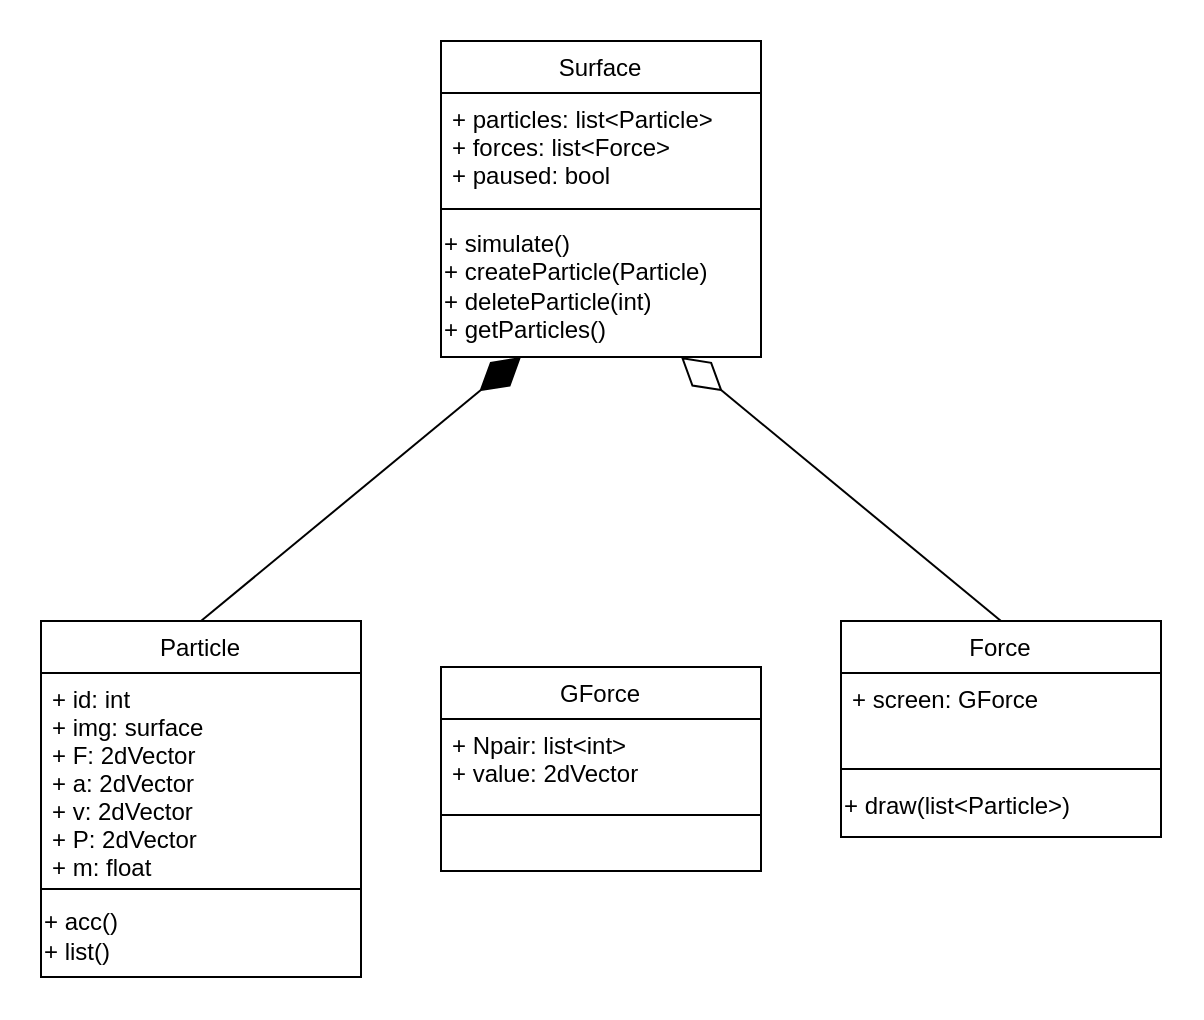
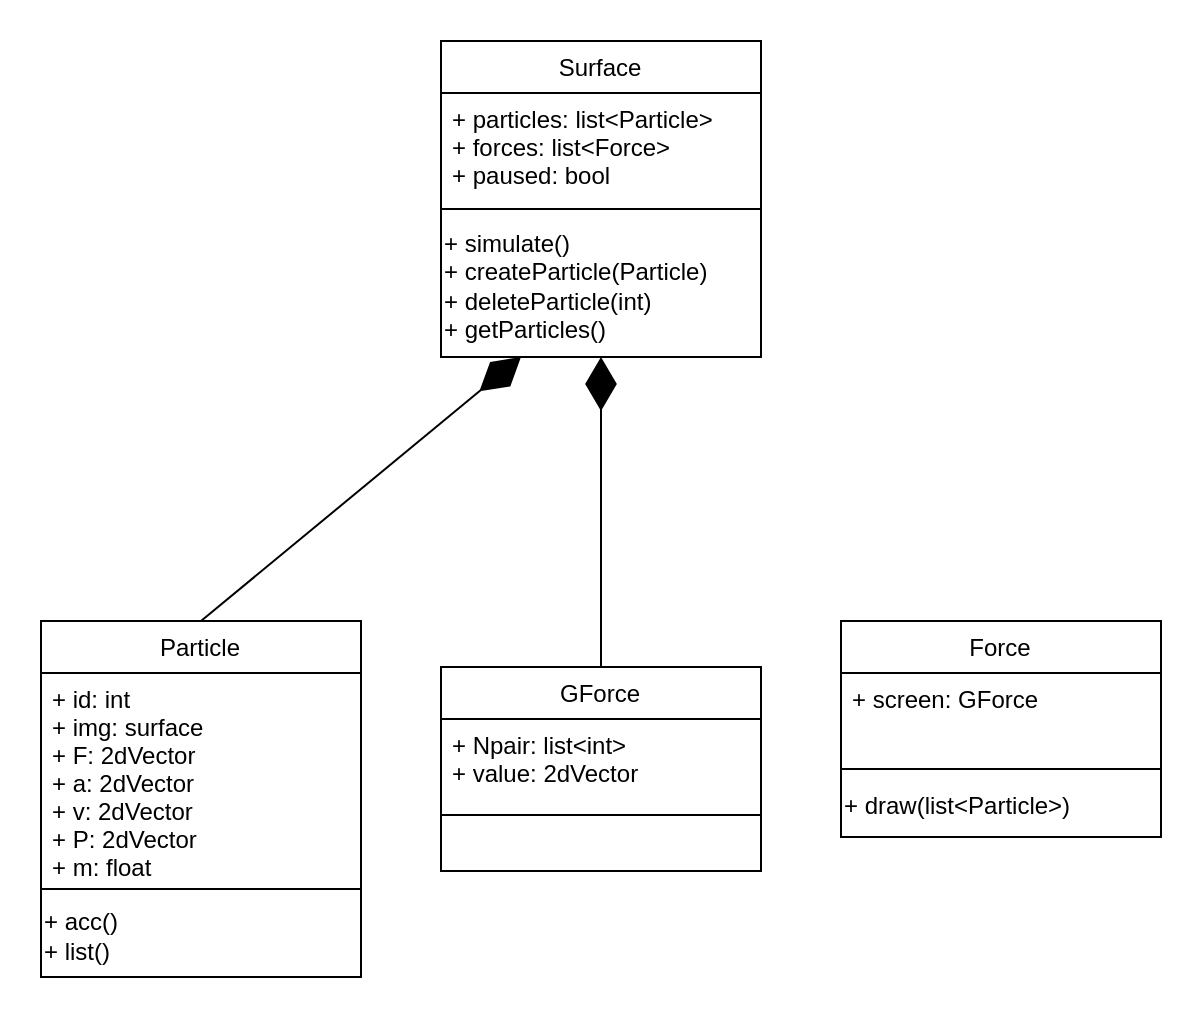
(861, 506) -> none
none -> (601, 538)
